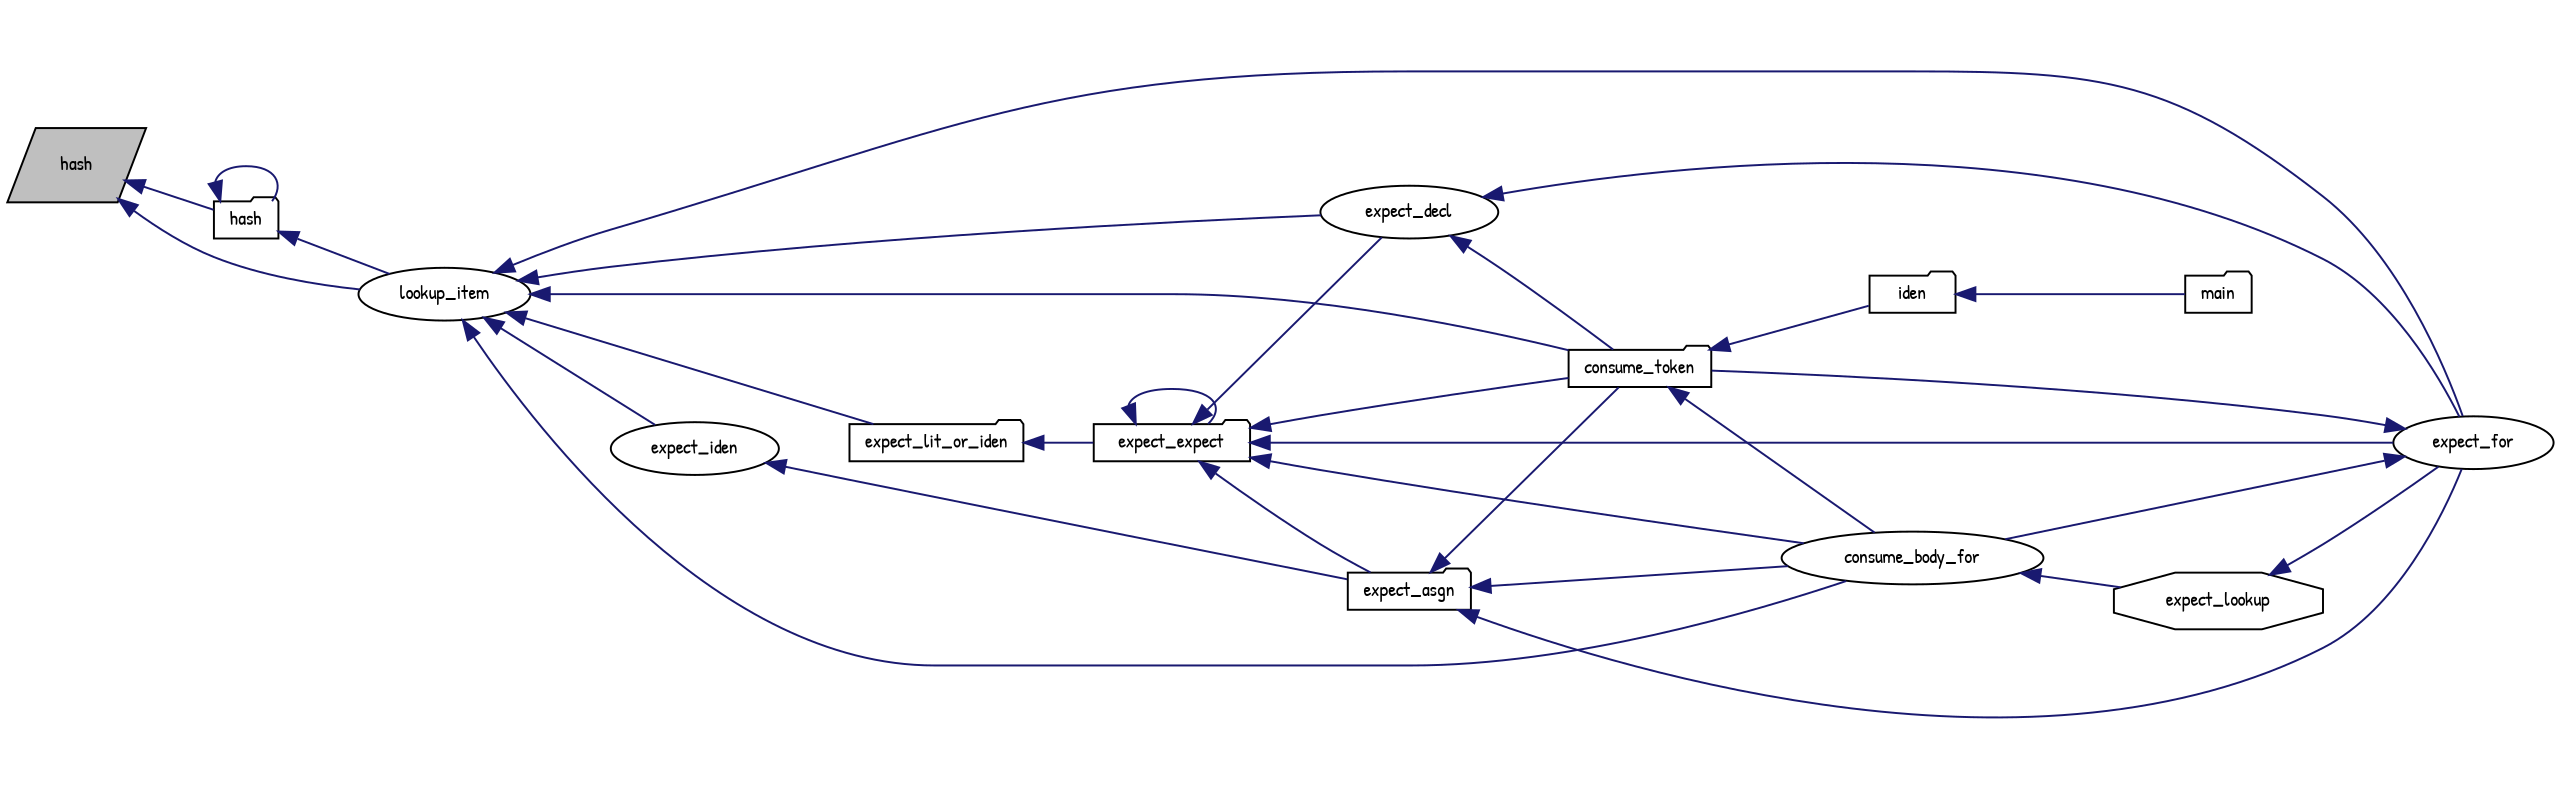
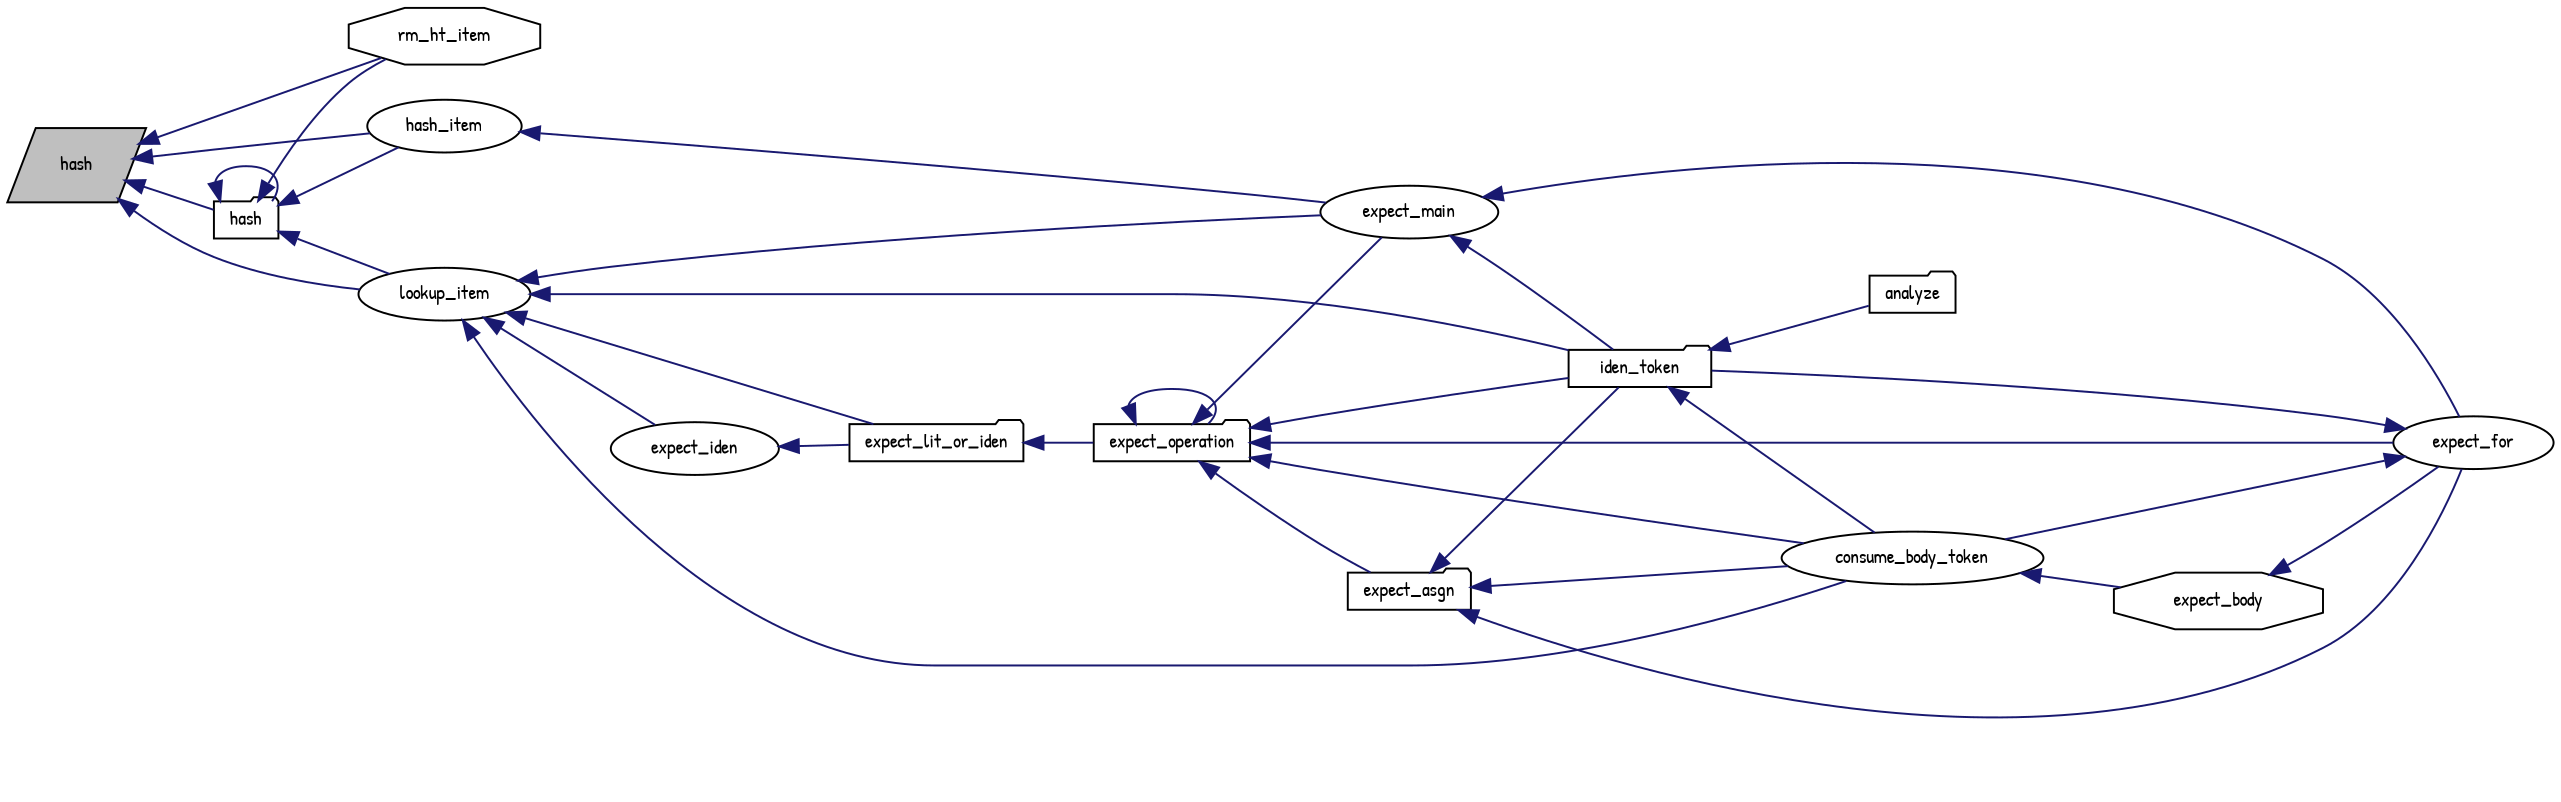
none -> (444, 36)
(1552, 71) -> none
none -> (444, 126)
(1409, 212) -> (1409, 212)
(1913, 294) -> (1913, 294)
(2218, 294) -> none
(1640, 368) -> (1640, 368)
(1172, 443) -> (1172, 443)
(1066, 523) -> (824, 445)
(1913, 558) -> (1913, 558)
(2218, 601) -> (2218, 601)
